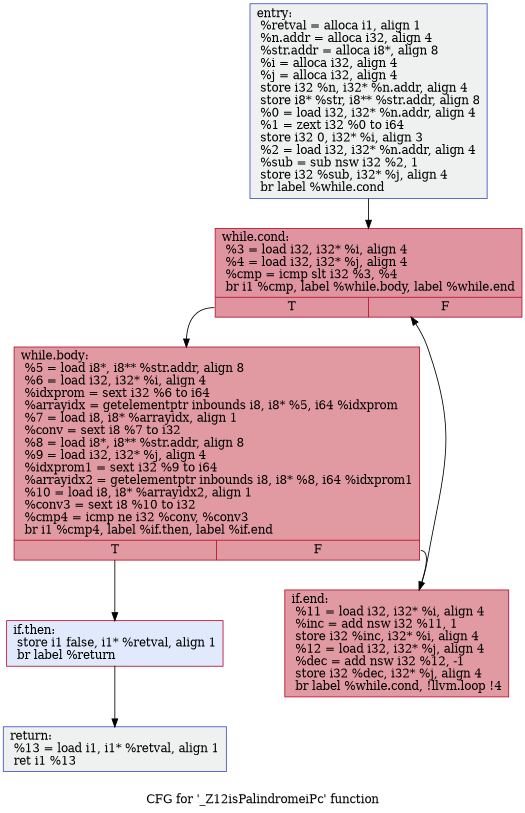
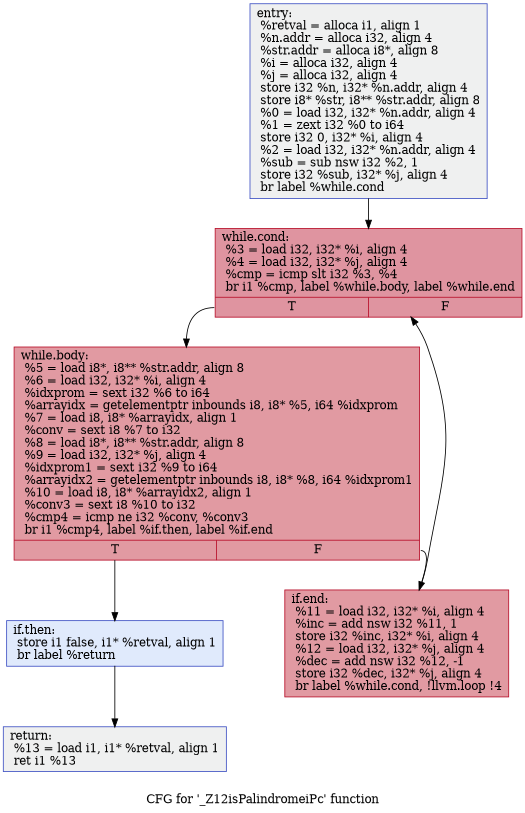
(340, 138) -> (340, 138)
(115, 643) -> (115, 643)
